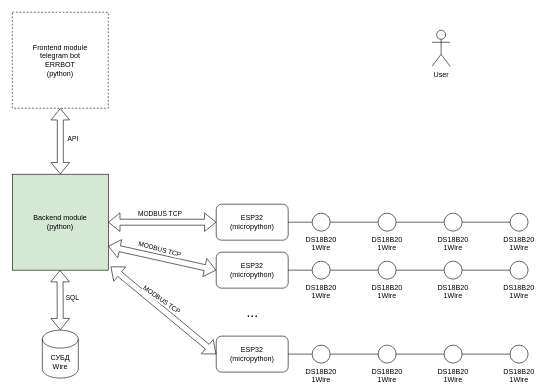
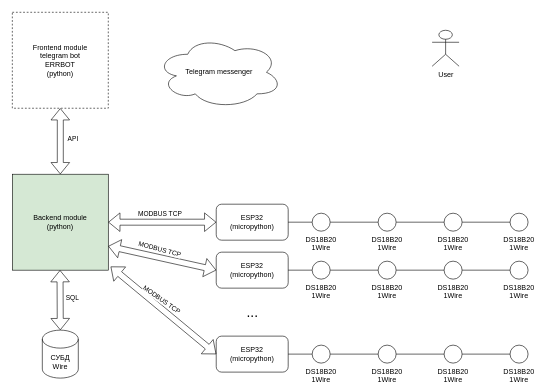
(441, 48) -> (446, 48)
none -> (219, 72)
